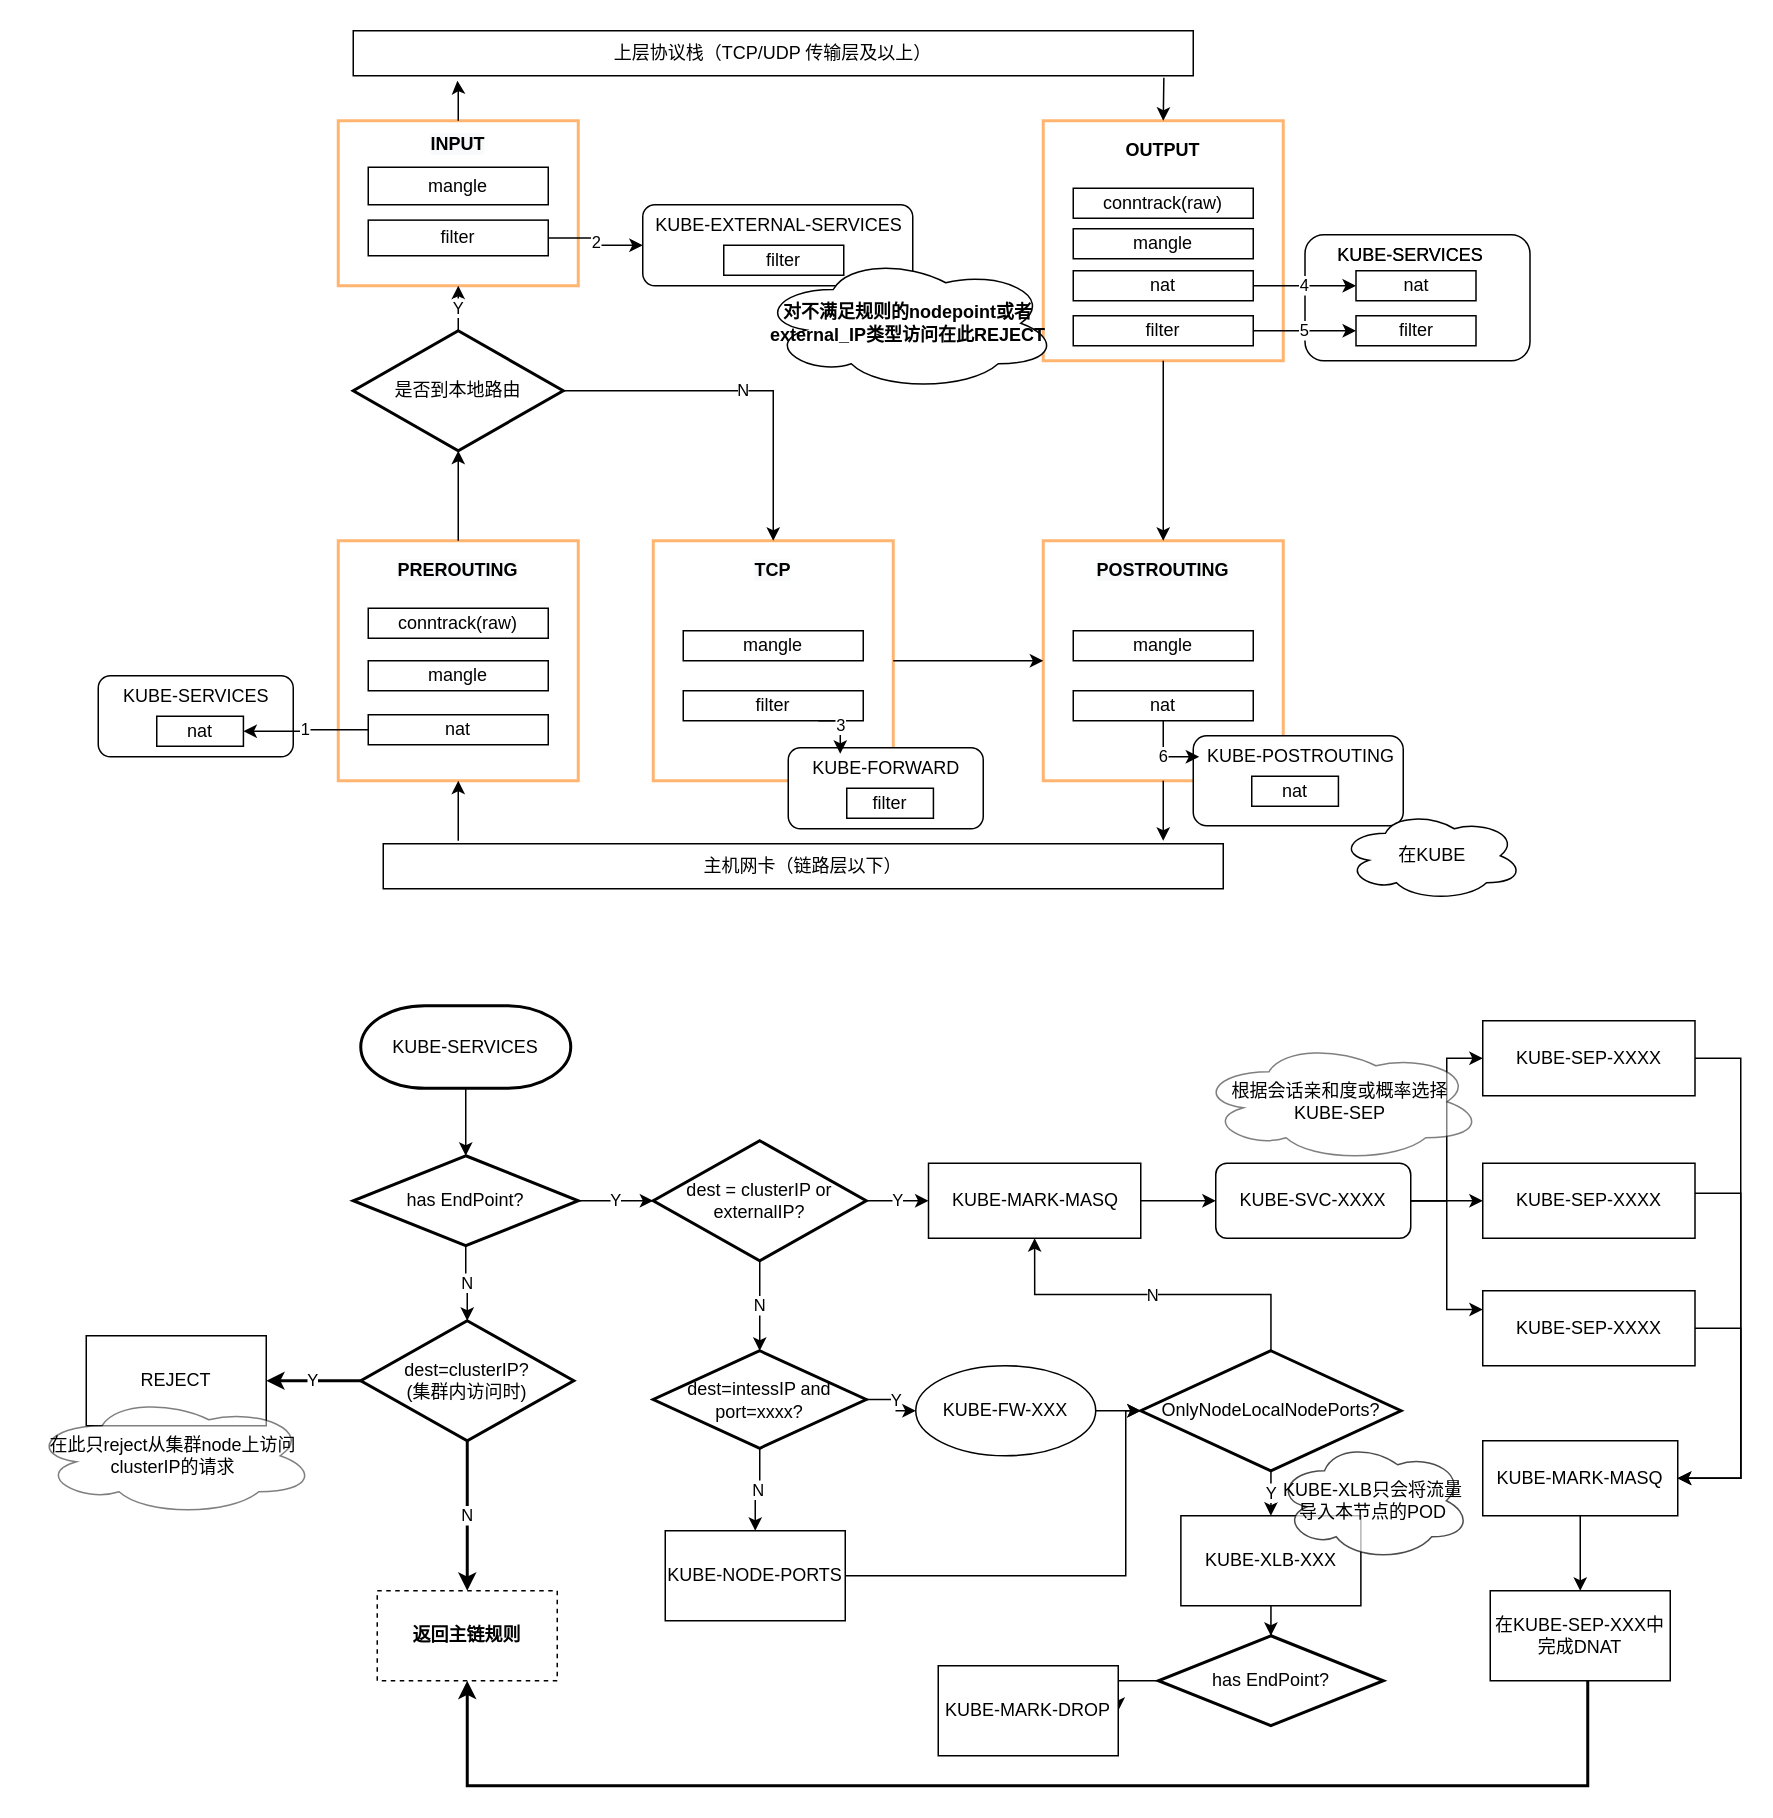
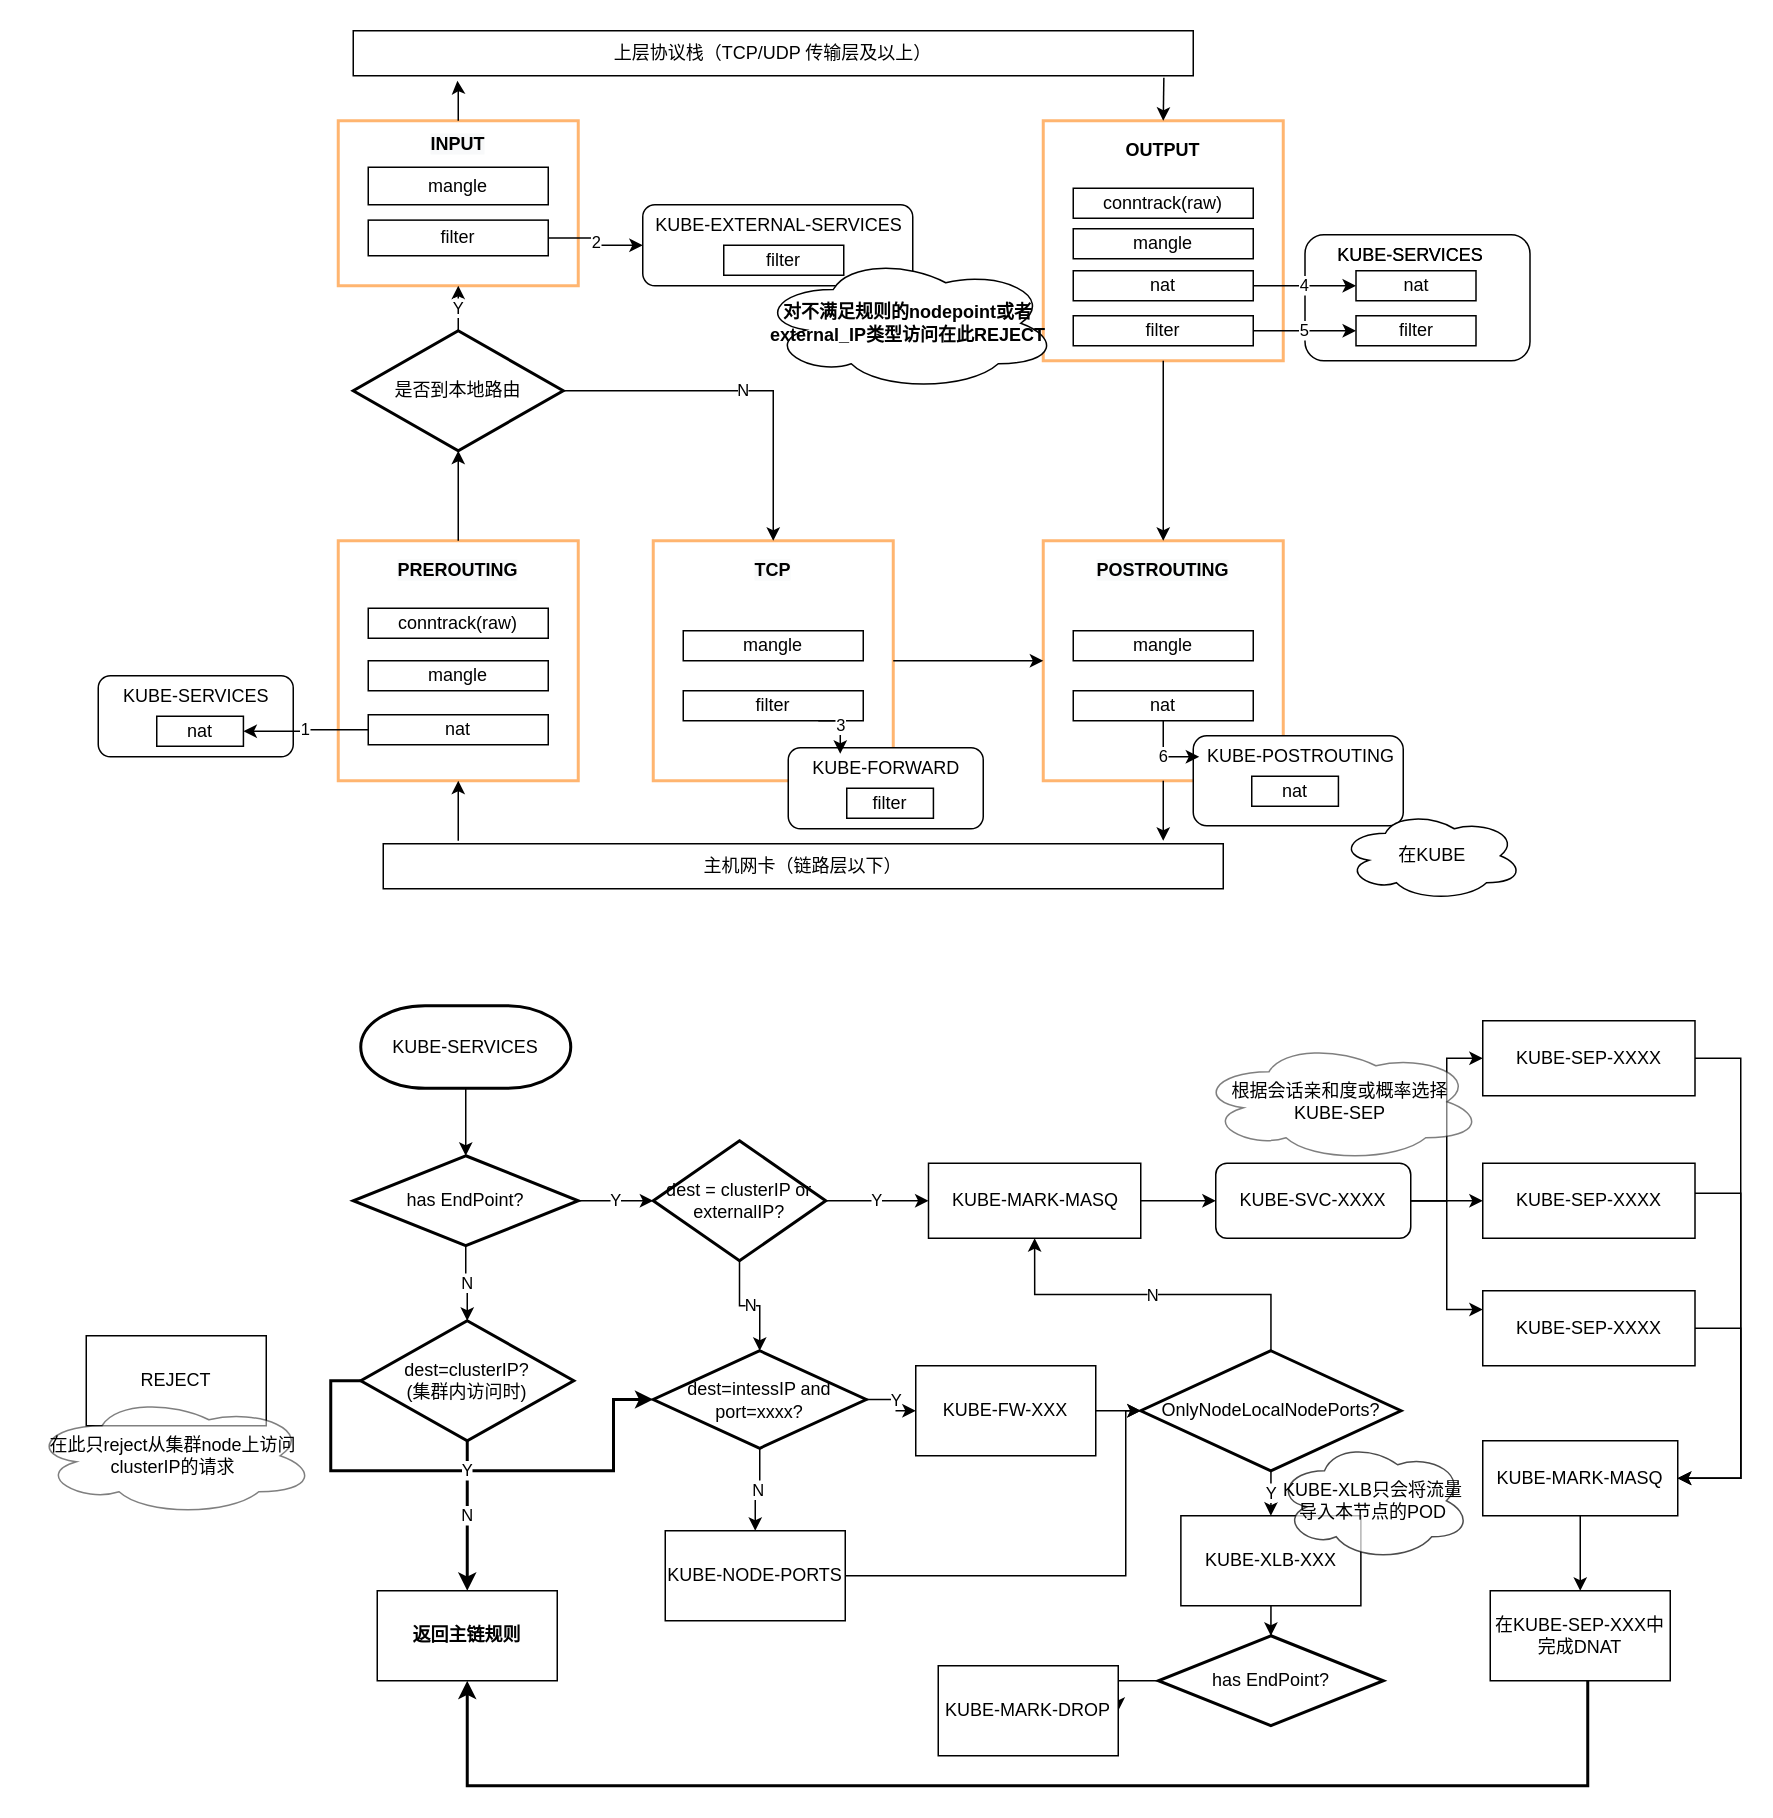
(760, 1201) -> (740, 1201)
(306, 1381) -> (475, 1471)
(1006, 1411) -> (1006, 1411)
(467, 1636) -> (467, 1636)
